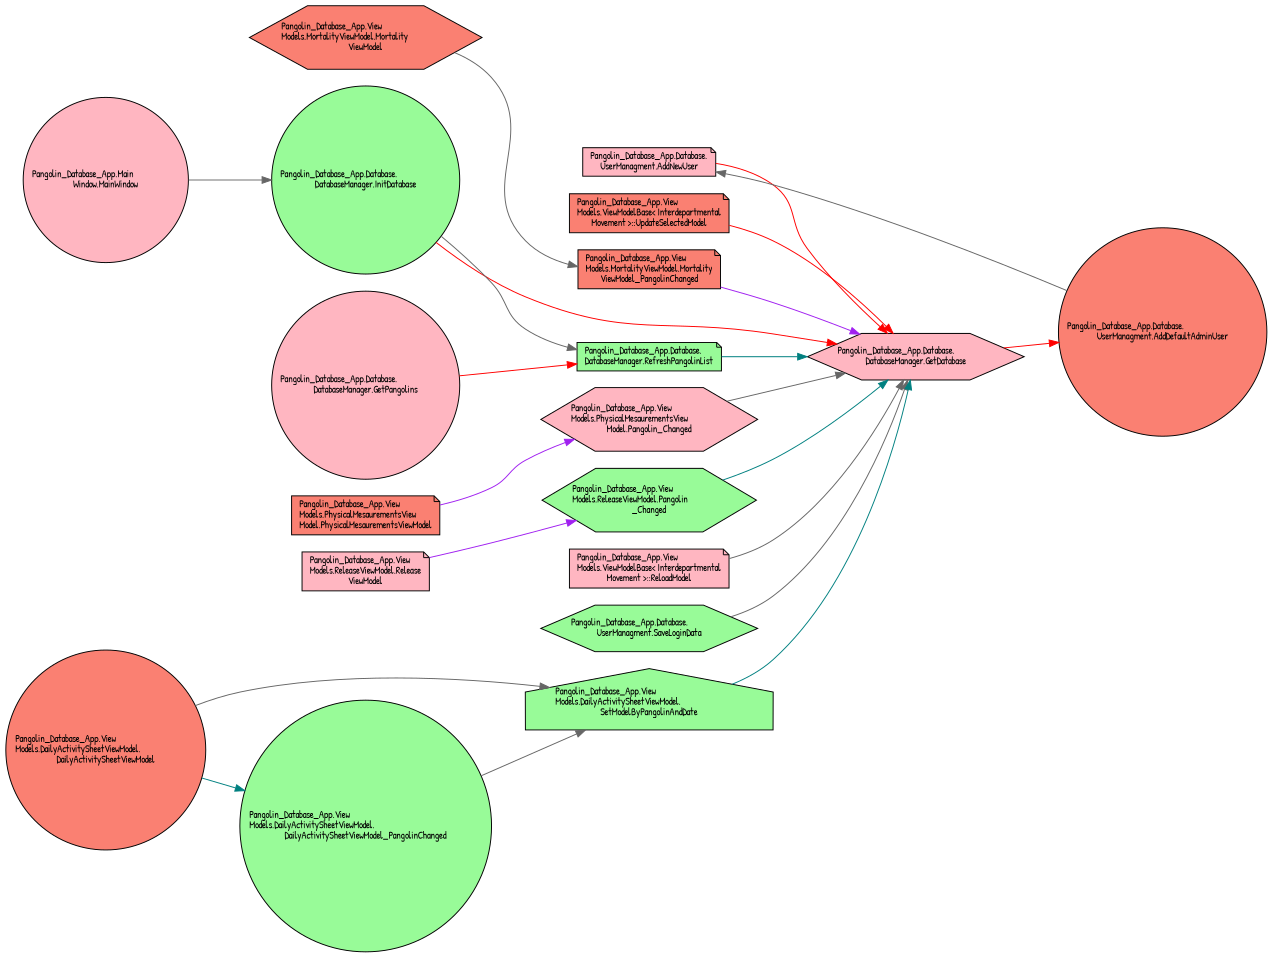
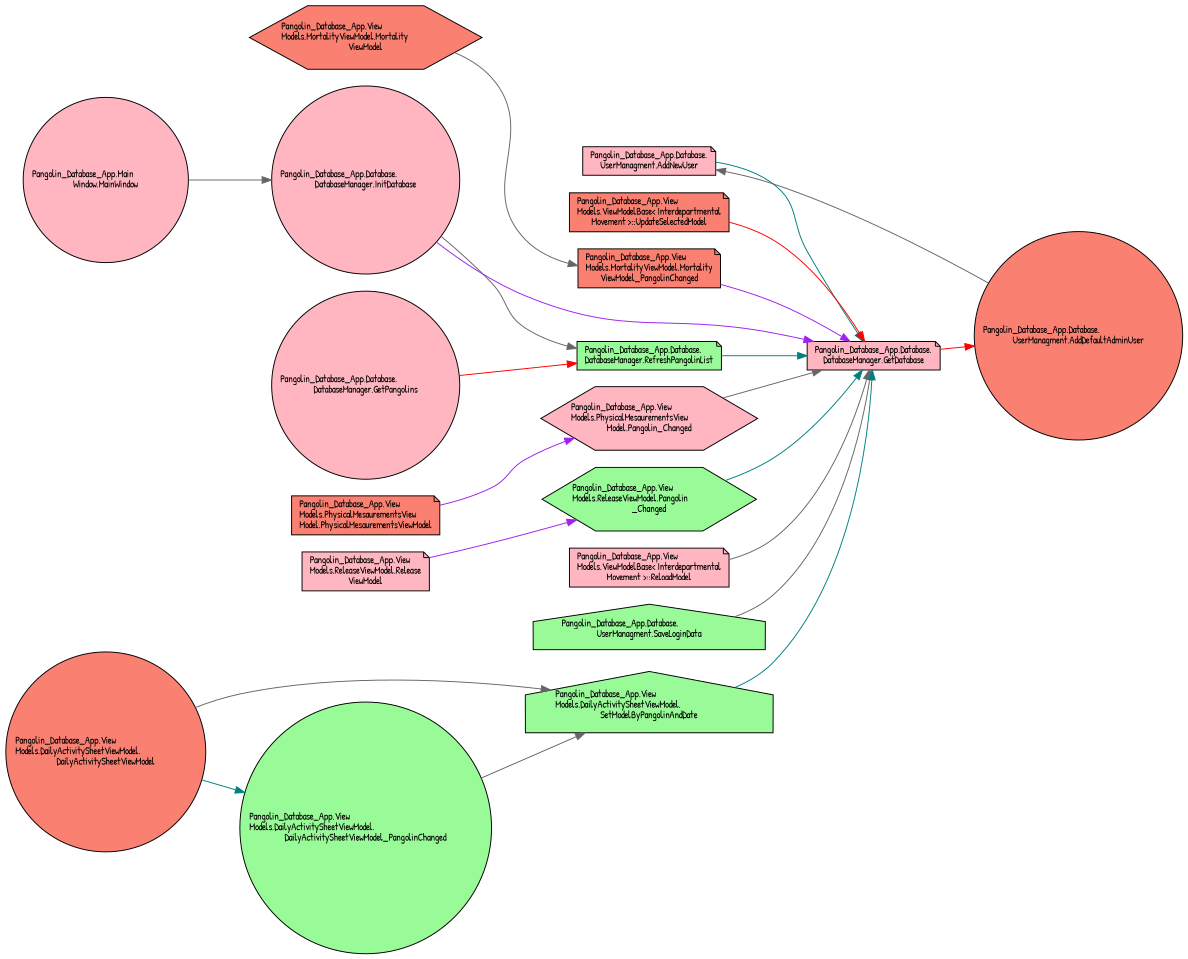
(366, 180) -> (366, 180)
(800, 237) -> (799, 232)
(623, 323) -> (612, 319)
(916, 357) -> (874, 356)
(649, 628) -> (649, 629)
